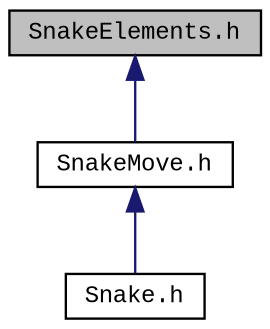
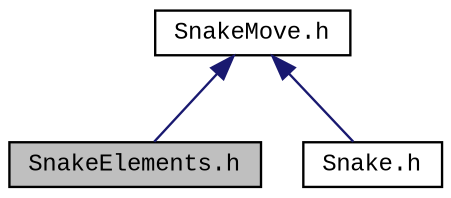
(135, 111) -> (186, 108)
